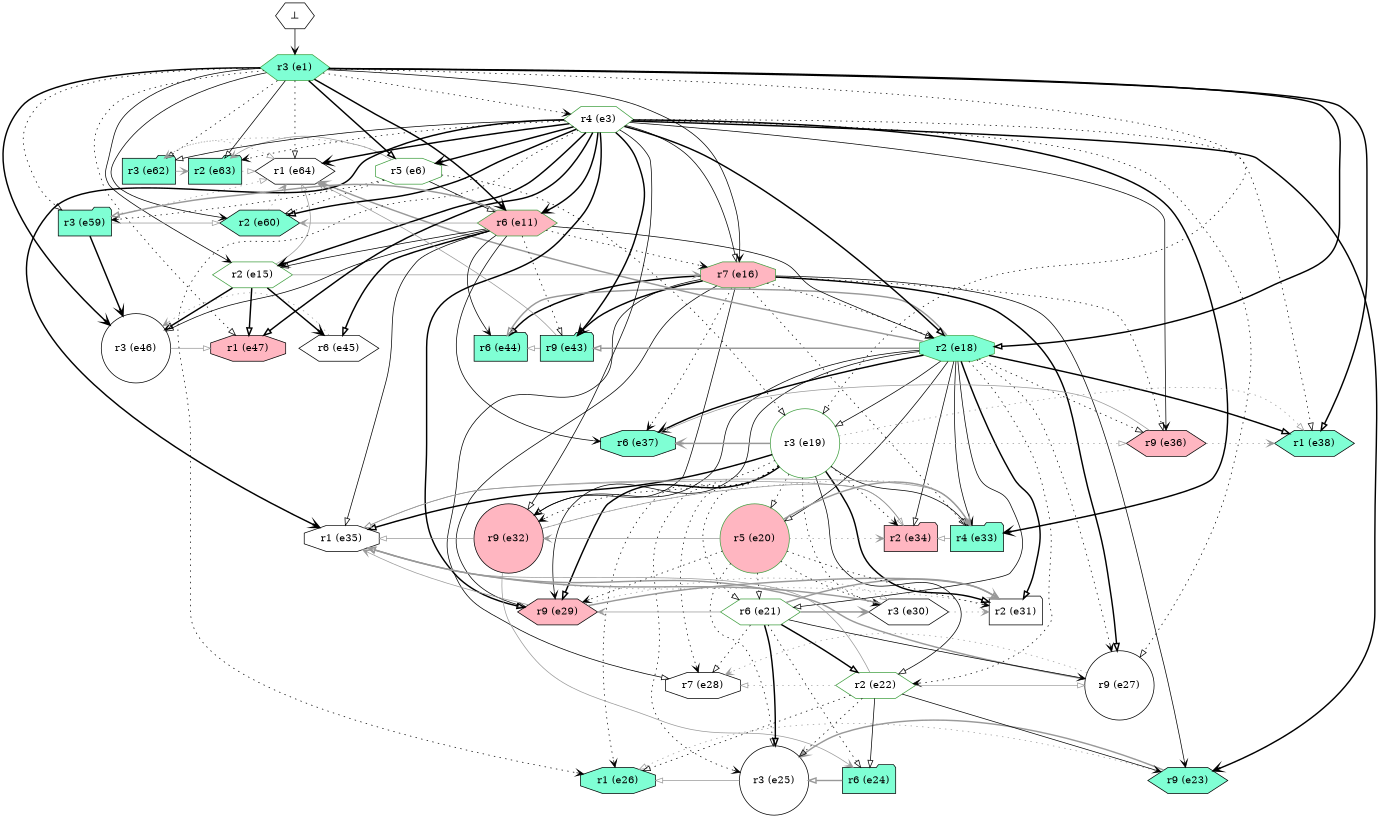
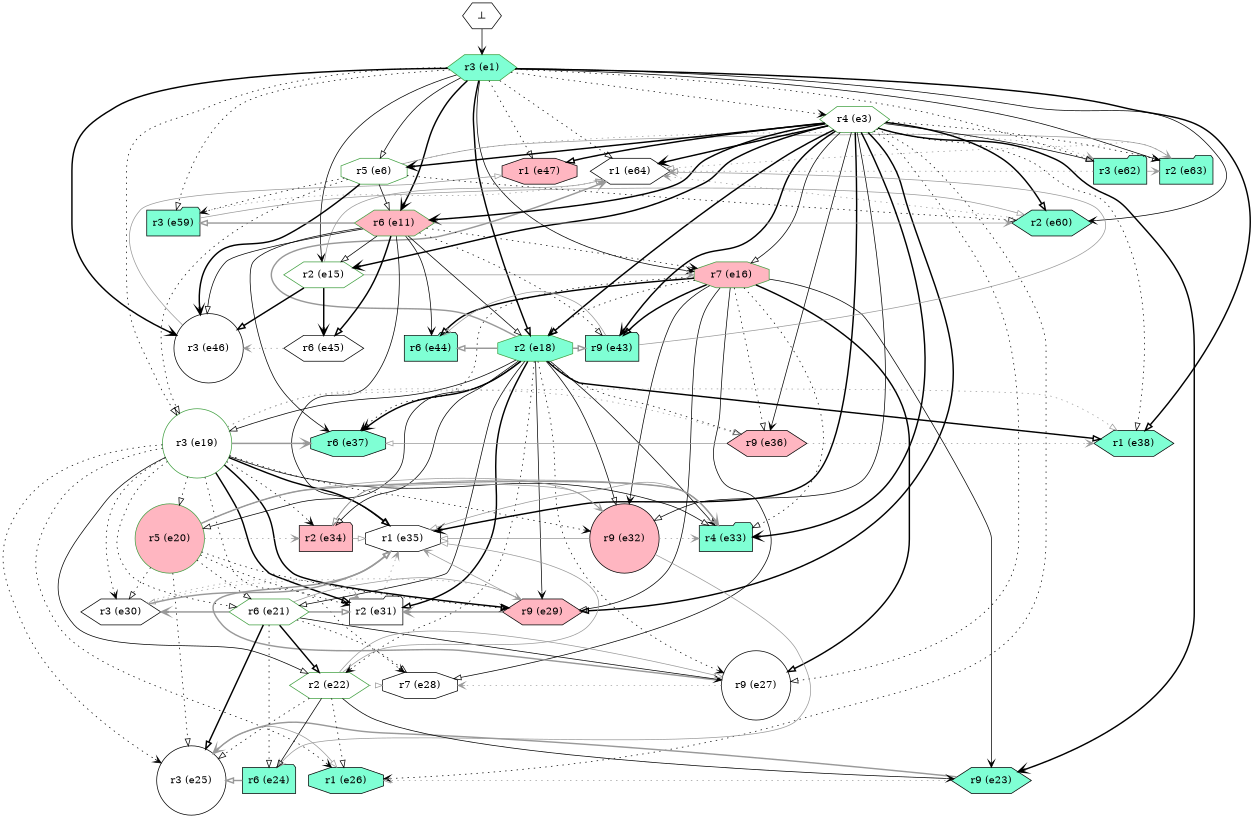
(349, 117) -> (416, 108)
(105, 273) -> (266, 242)
(251, 308) -> none
